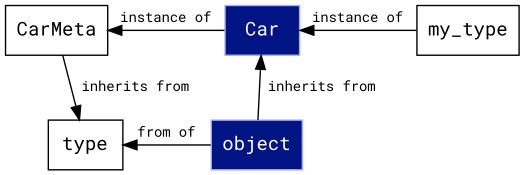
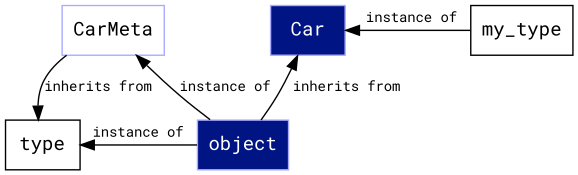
(358, 19) -> (408, 19)
(57, 30) -> (113, 30)
(173, 30) -> (178, 94)
(132, 88) -> (99, 88)
(167, 133) -> (139, 133)
